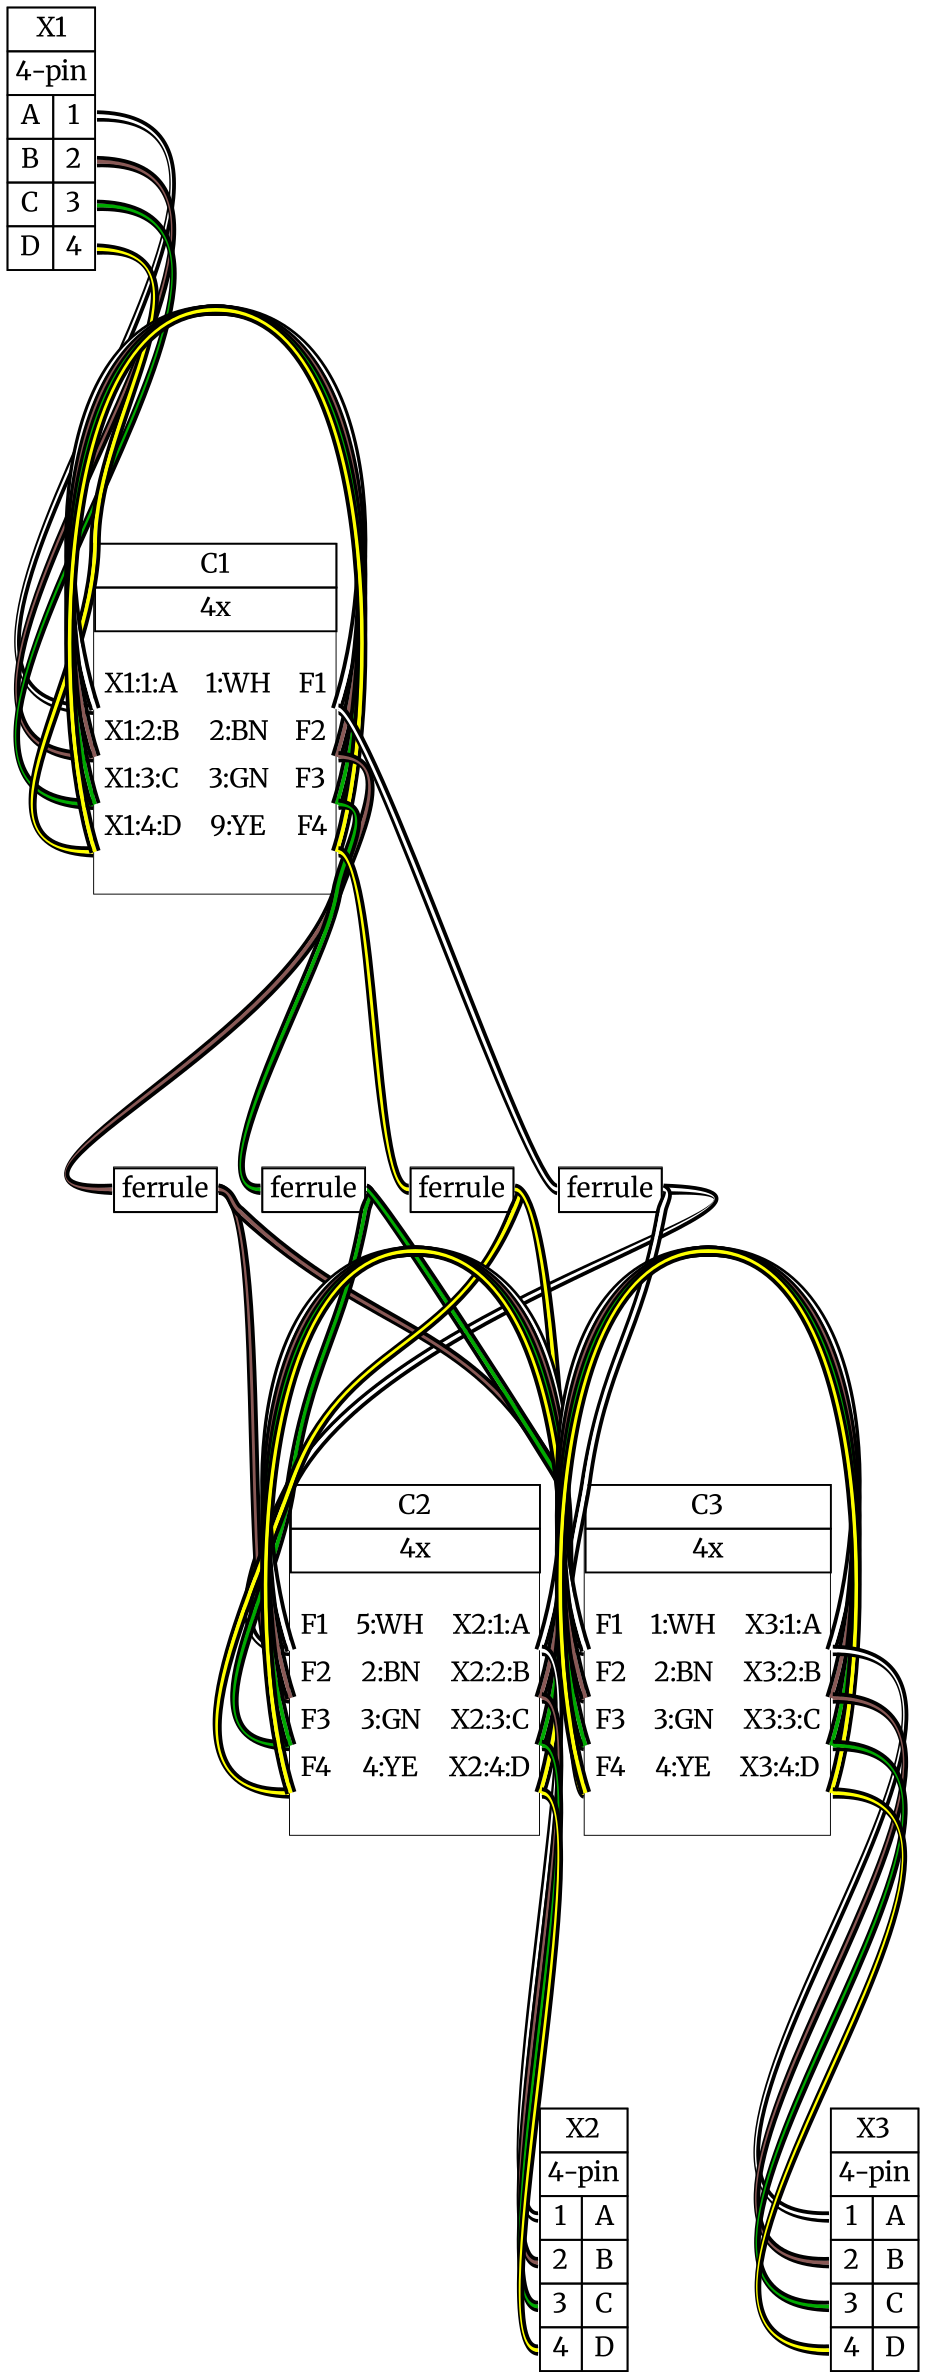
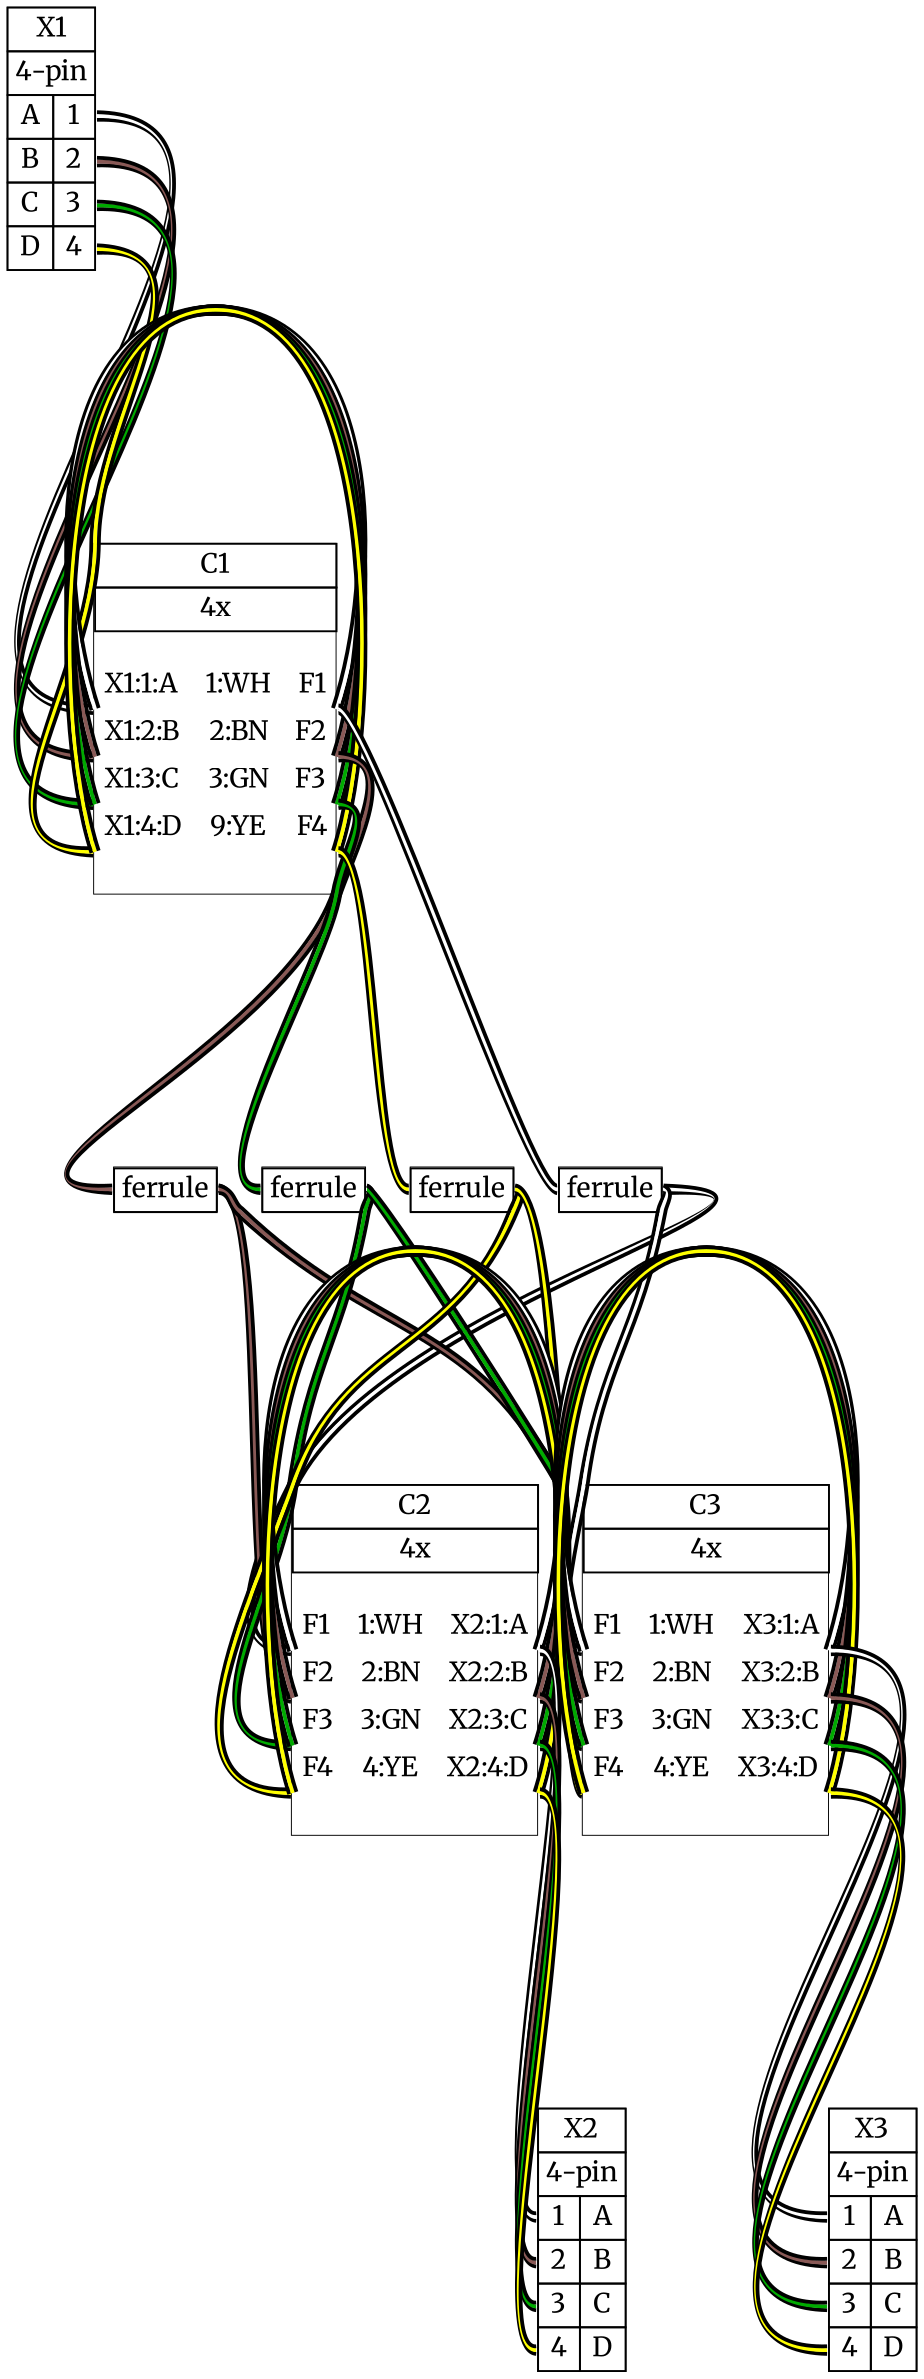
(391, 1626) -> (391, 1626)
